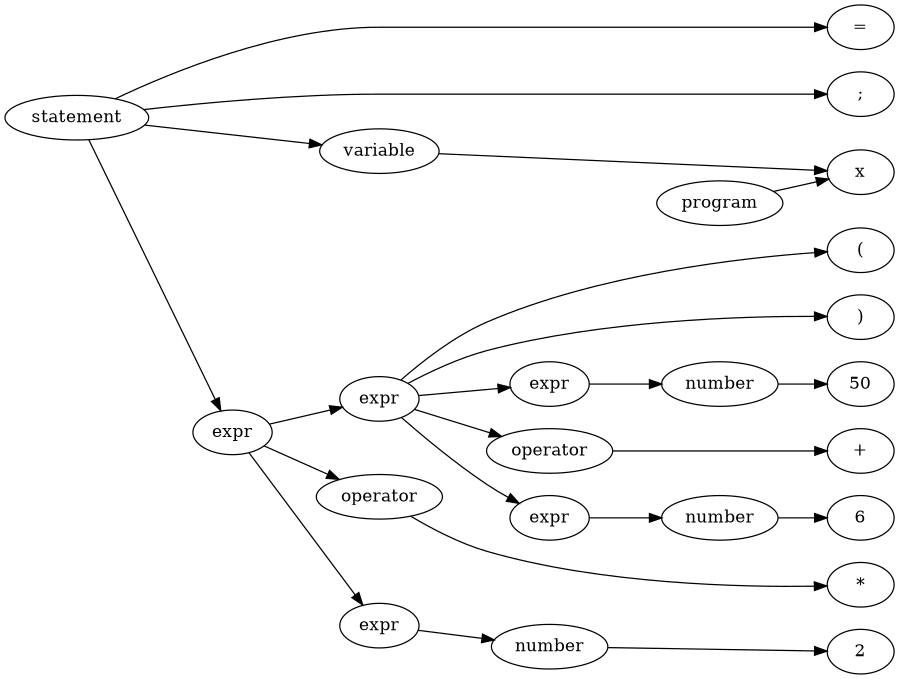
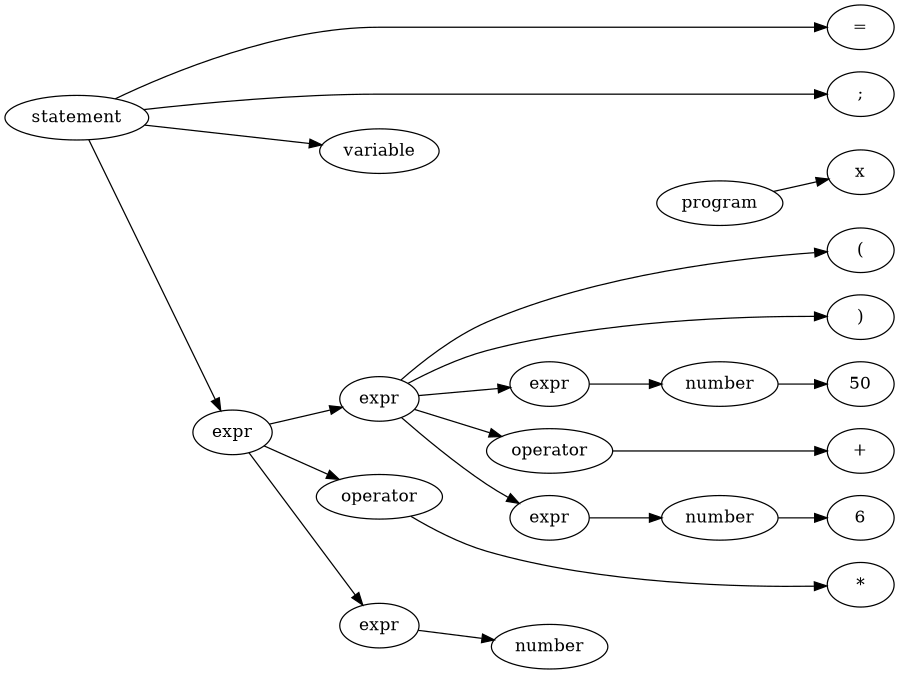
(627, 162) -> none
(861, 652) -> none
